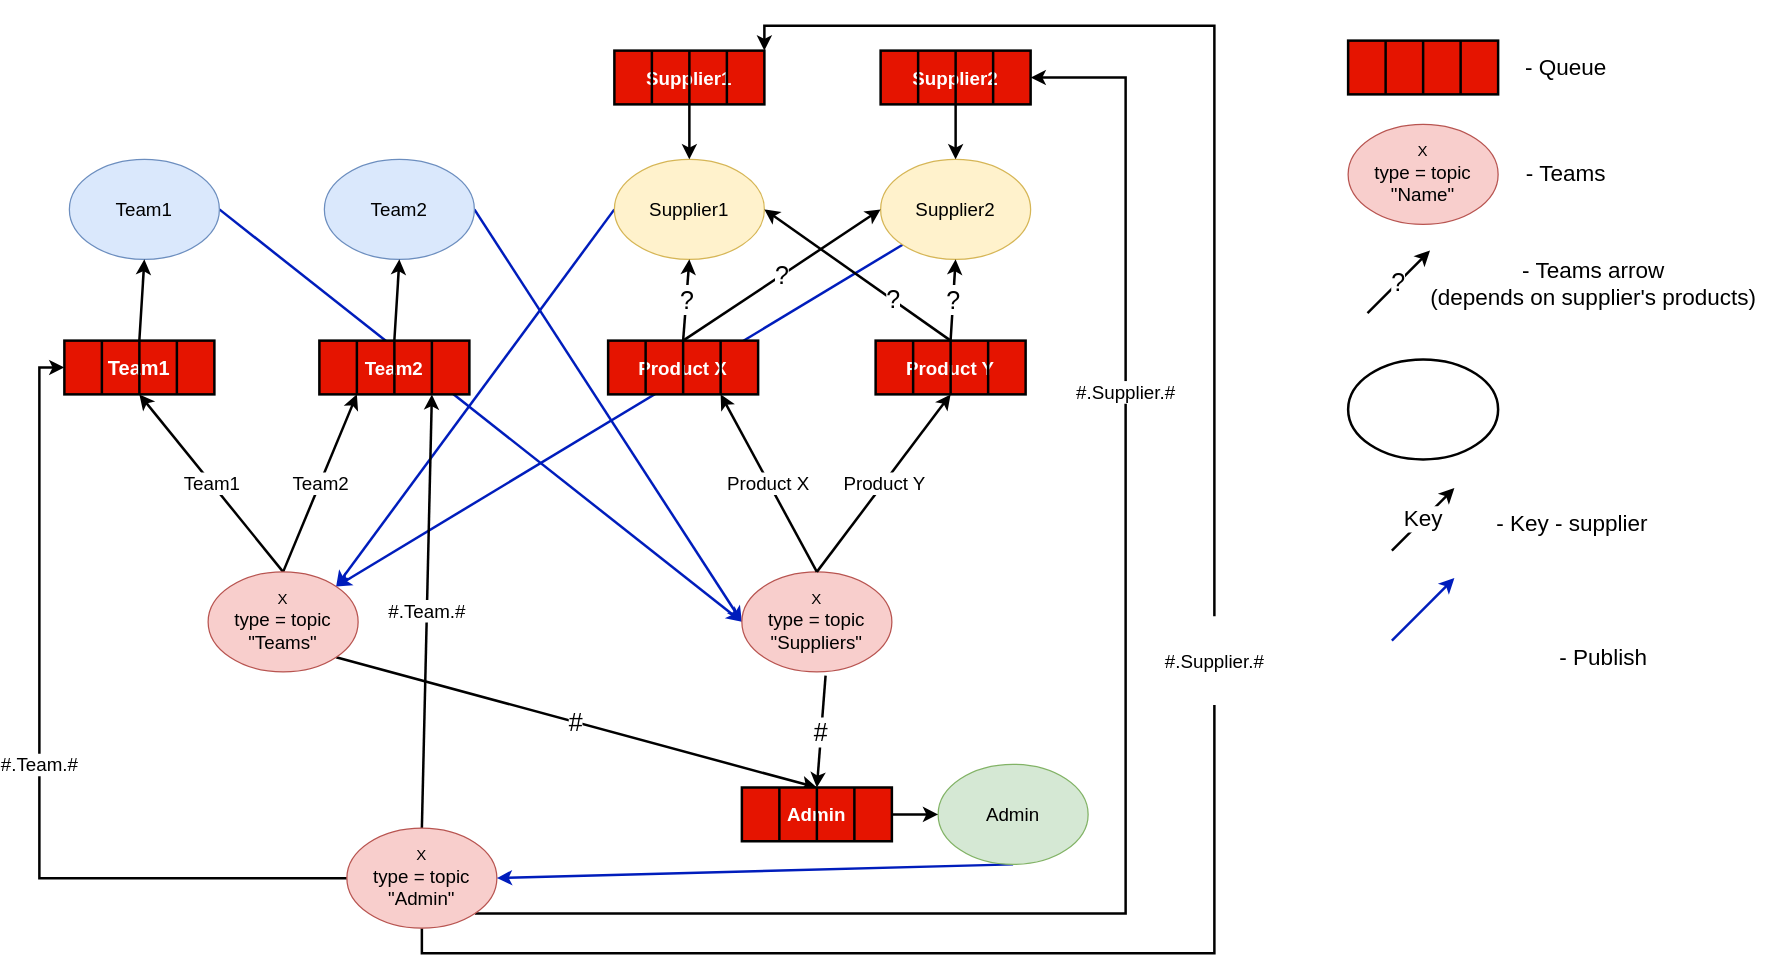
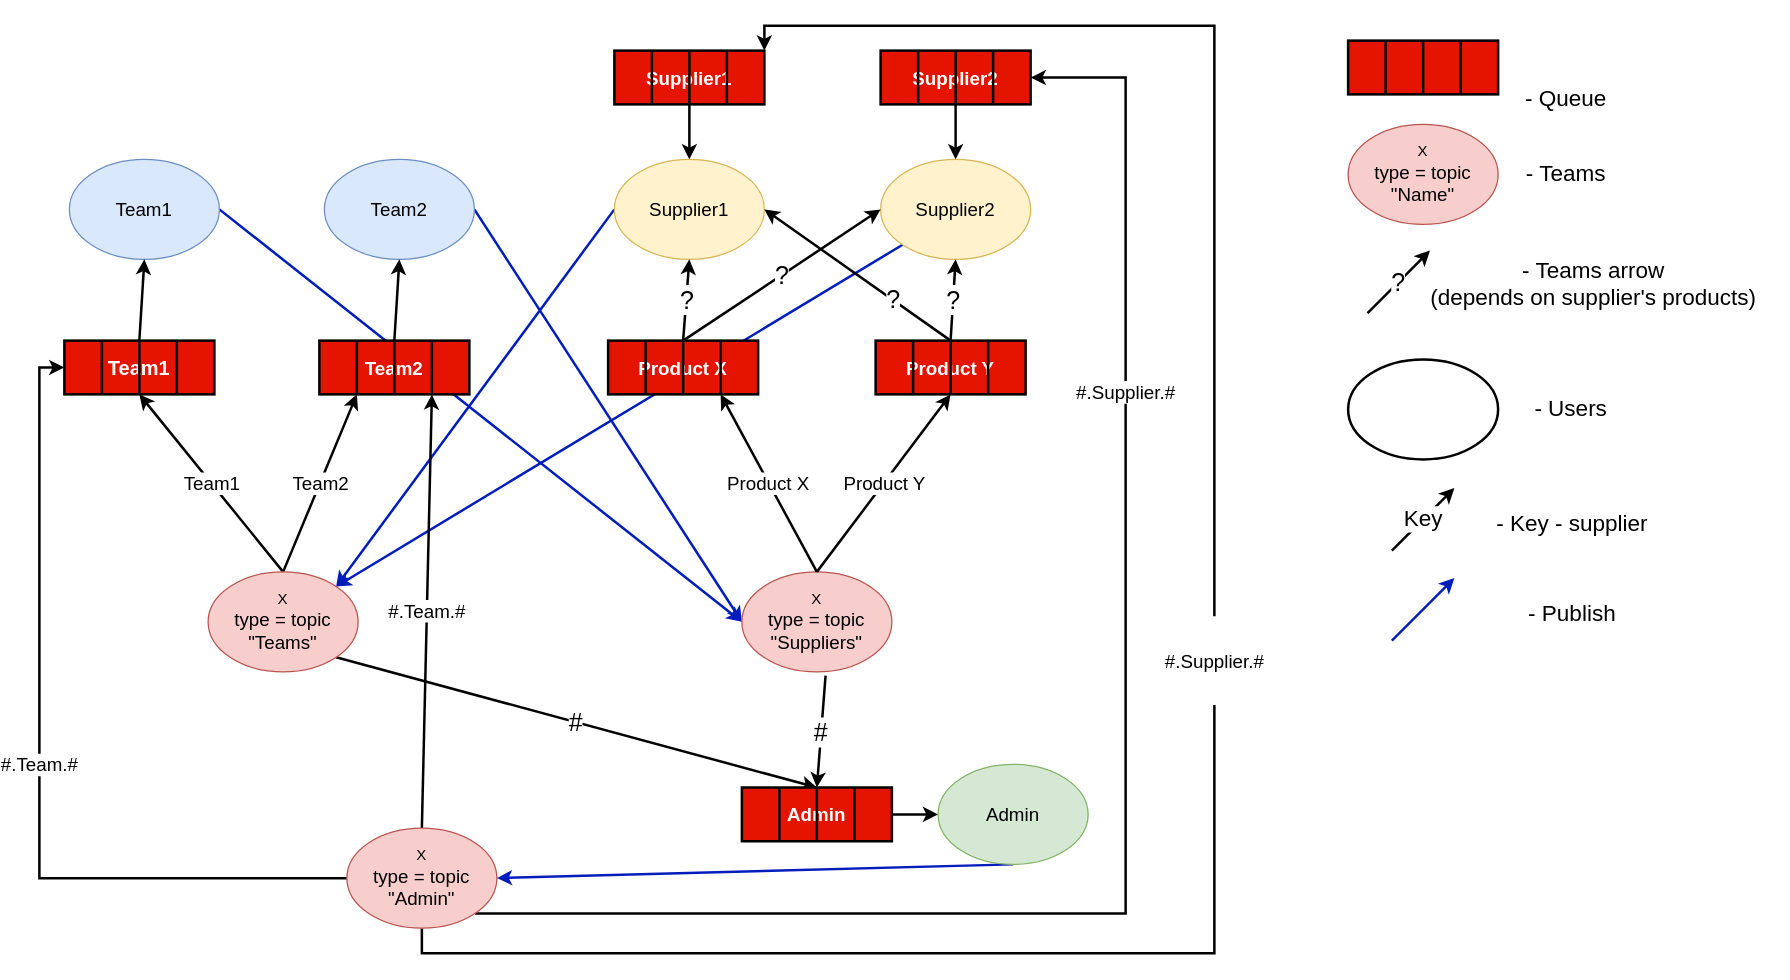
(1565, 68) -> (1565, 99)
none -> (1571, 409)
(1603, 658) -> (1571, 614)
